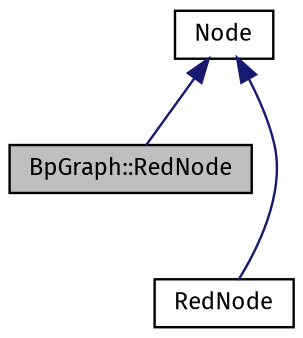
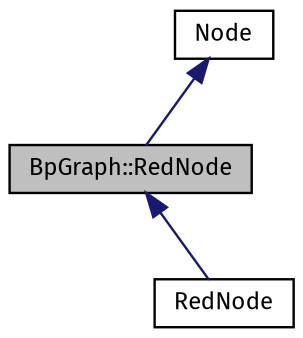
(276, 181) -> (185, 246)
